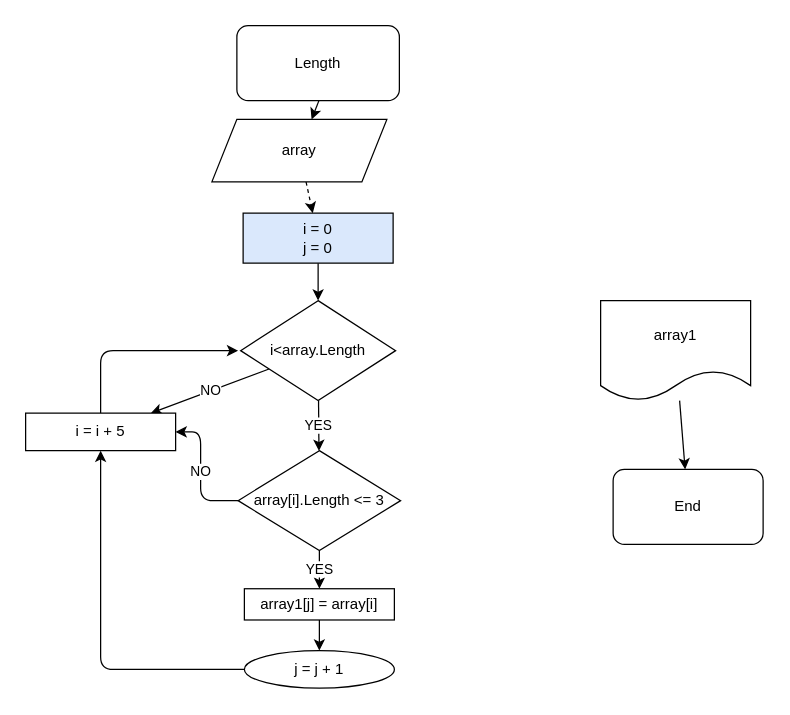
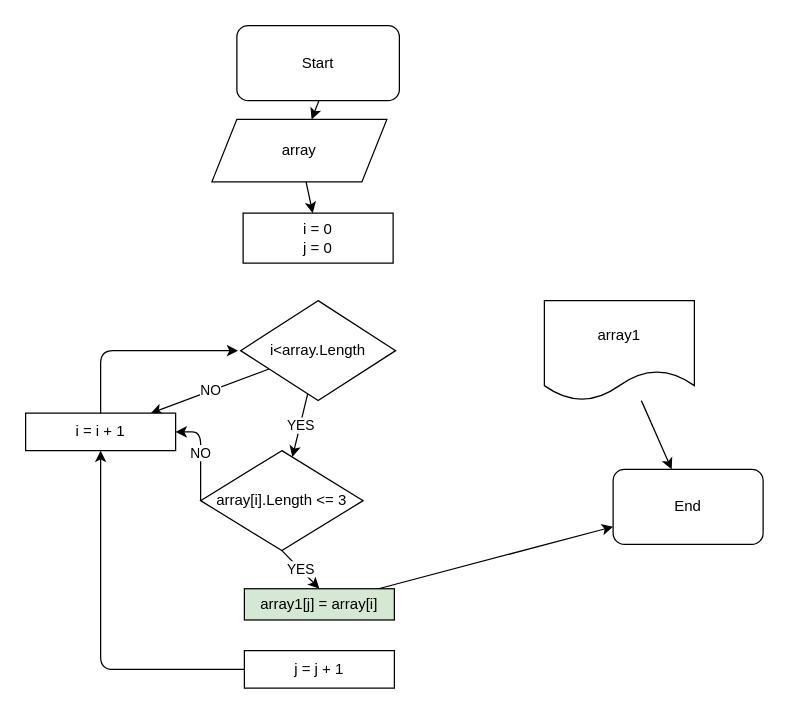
(318, 63) -> (318, 63)
(309, 194) -> (309, 194)
(318, 238) -> (318, 238)
(318, 277) -> none
(676, 351) -> (619, 351)
(101, 432) -> (101, 432)
(319, 501) -> (282, 501)
(319, 604) -> (319, 604)
(319, 631) -> (492, 559)
(319, 669) -> (319, 669)
